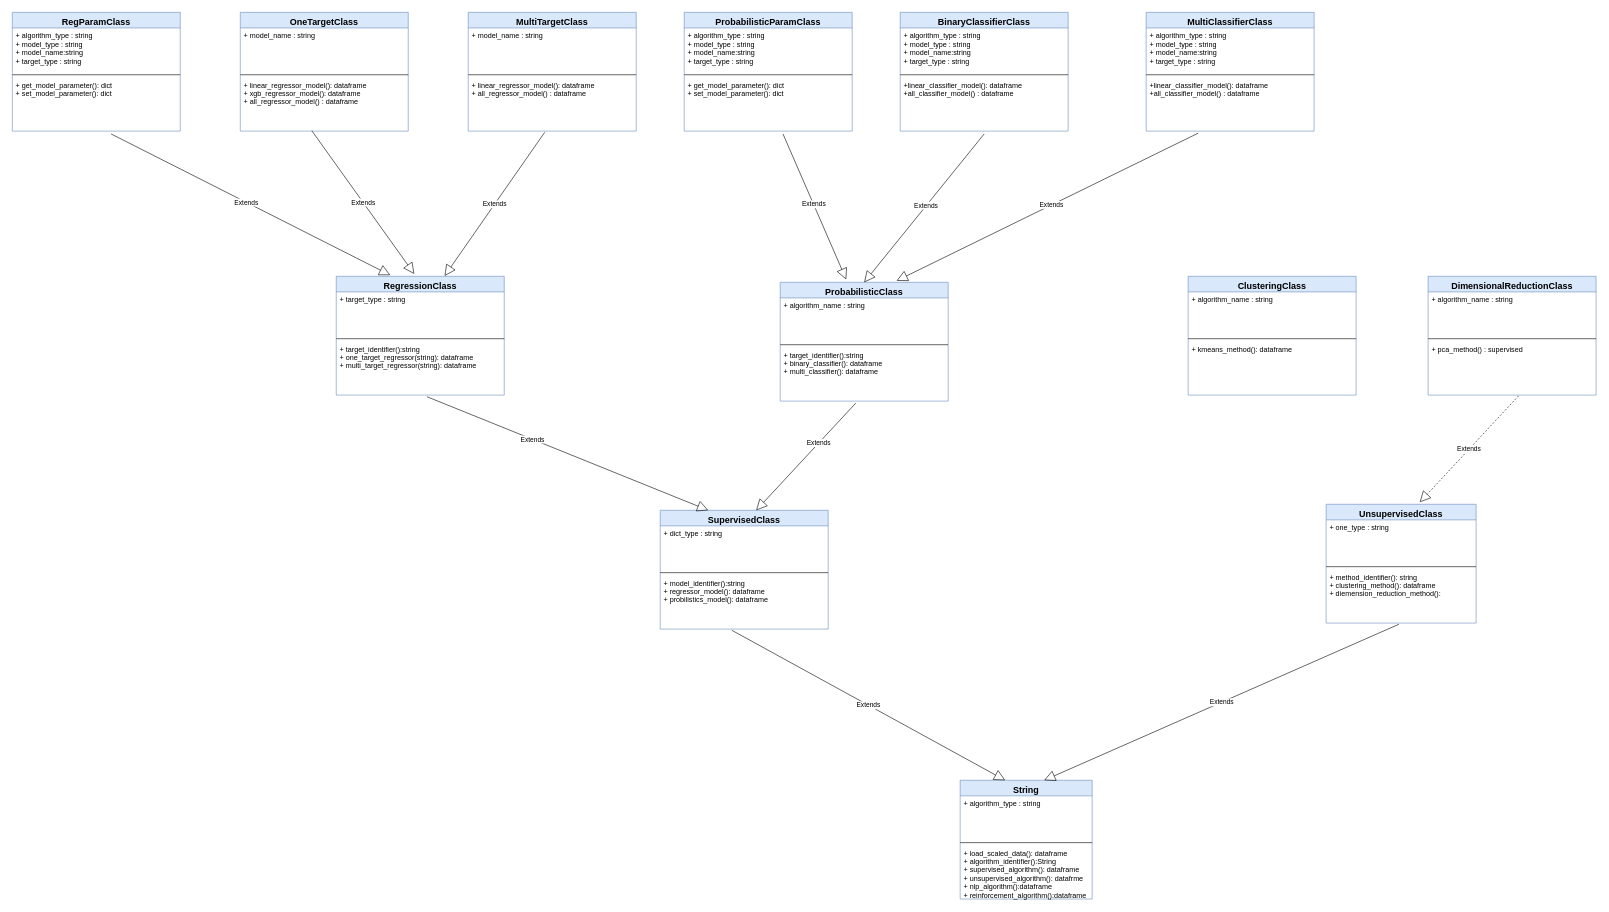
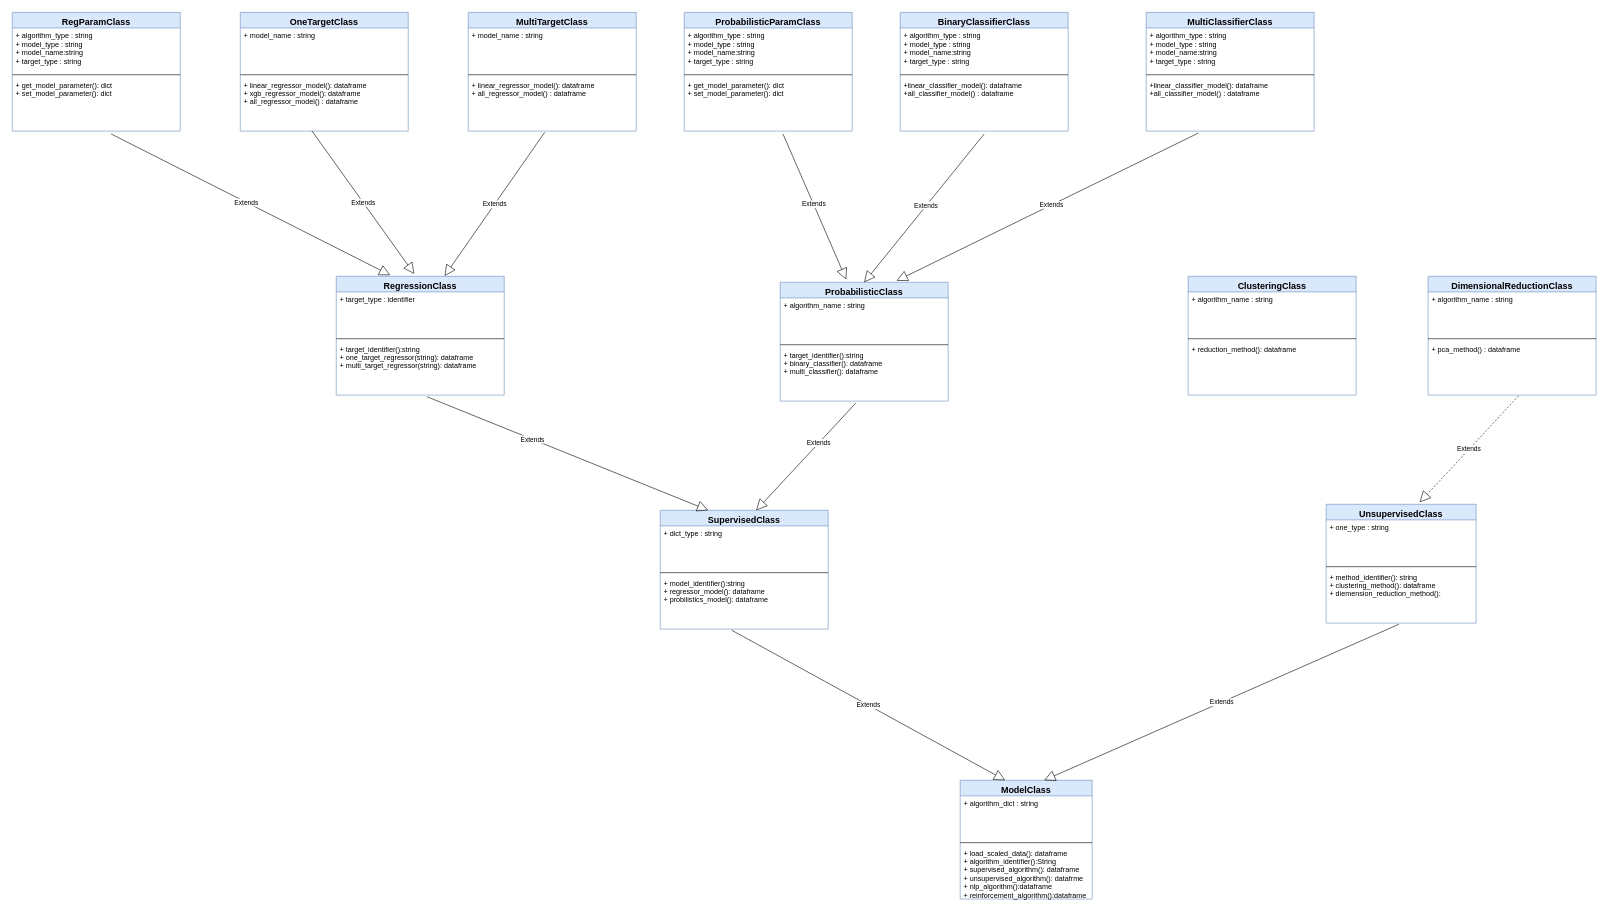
(379, 300) -> (385, 300)
(1245, 349) -> (1250, 349)
(1481, 349) -> (1480, 349)
(1026, 790) -> (1026, 790)
(1007, 804) -> (1007, 804)
